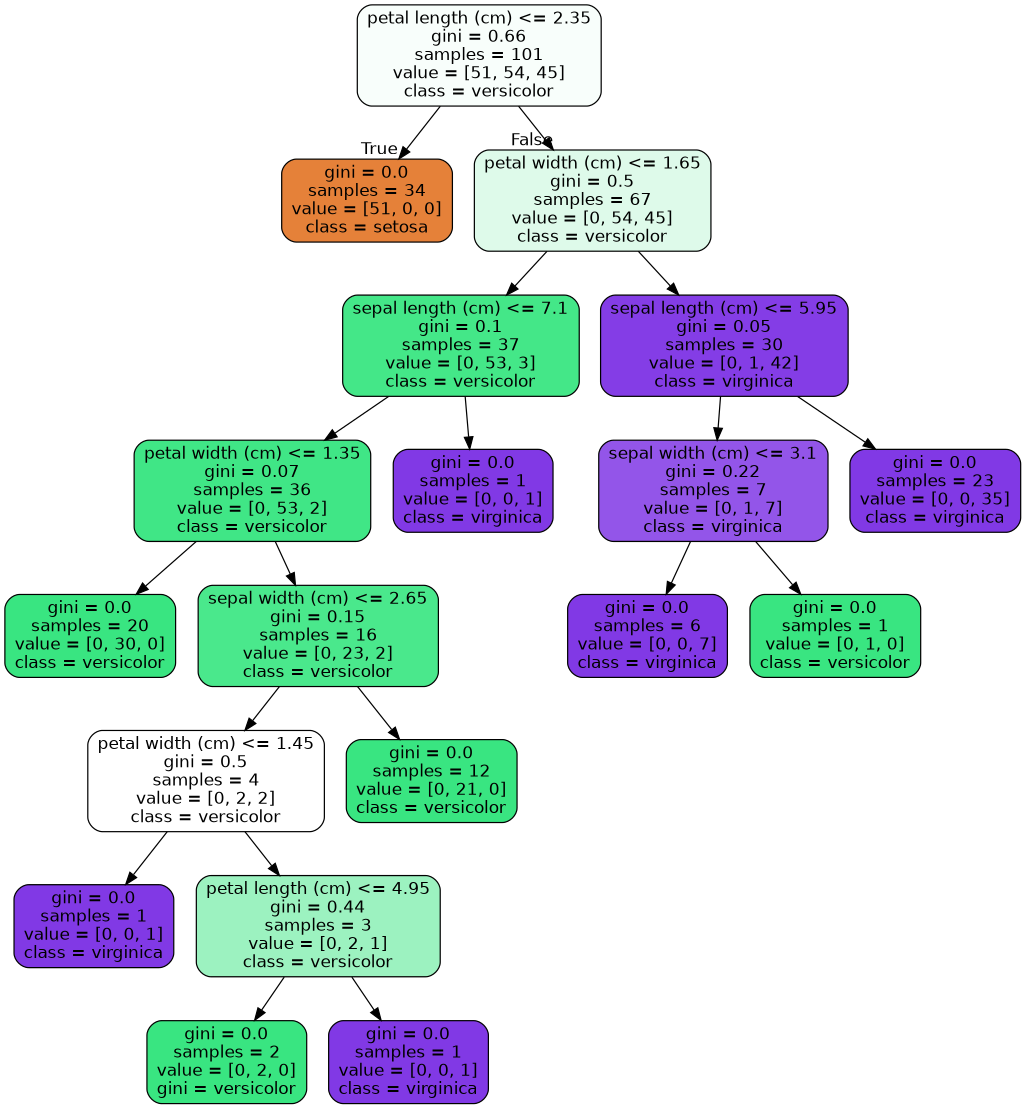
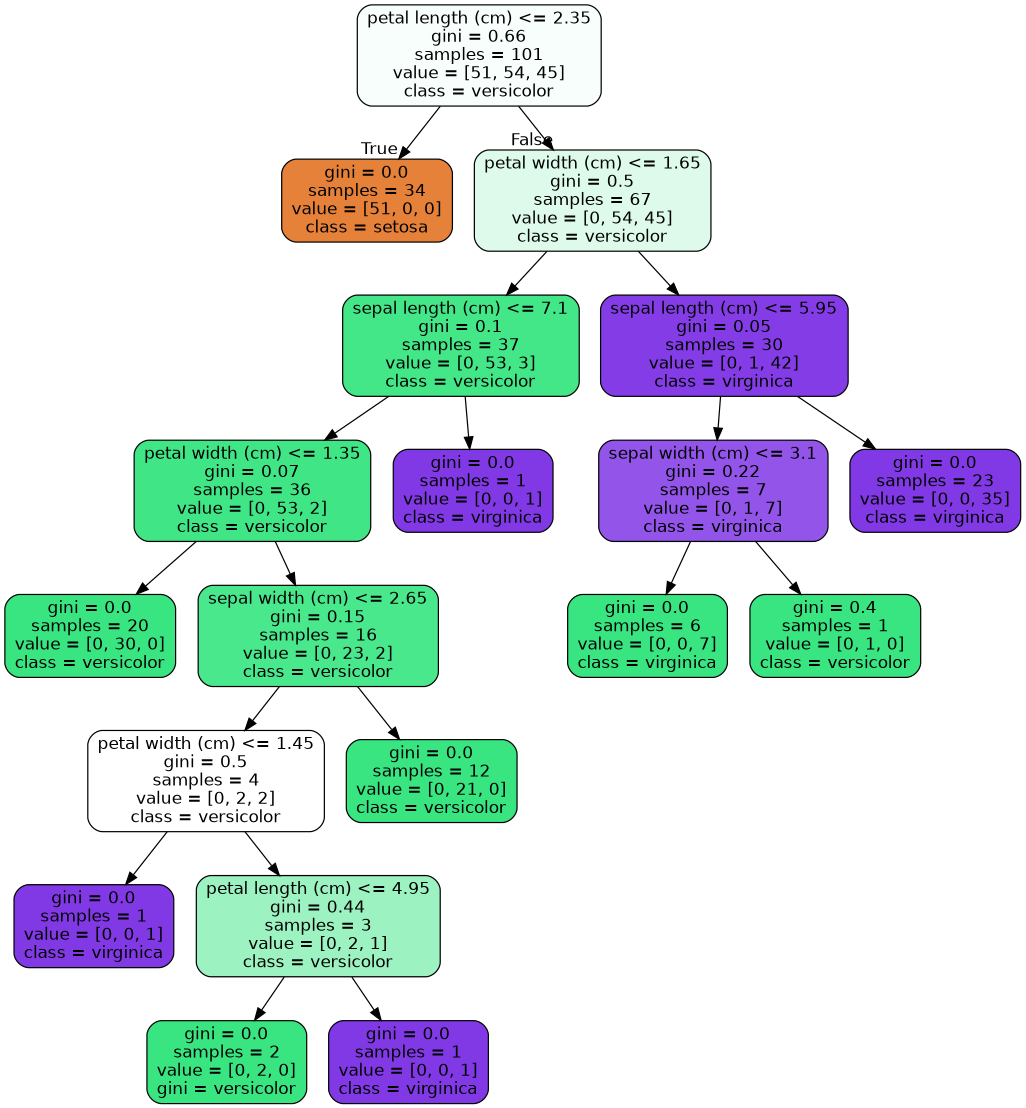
(648, 636) -> (648, 636)
(835, 636) -> (835, 636)
